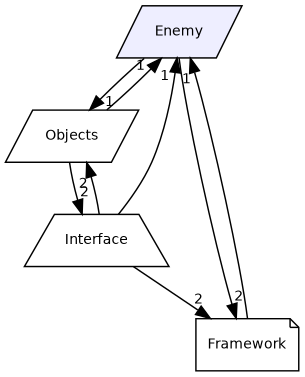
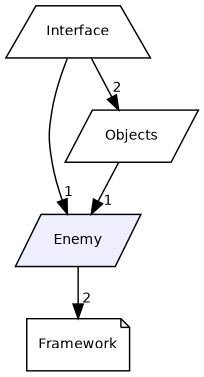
(122, 79) -> none
(73, 182) -> none
(224, 195) -> none
(166, 288) -> none
